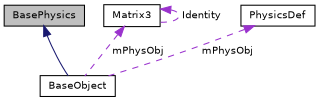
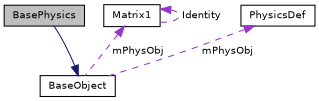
(132, 16) -> (132, 16)
(57, 56) -> (65, 45)
